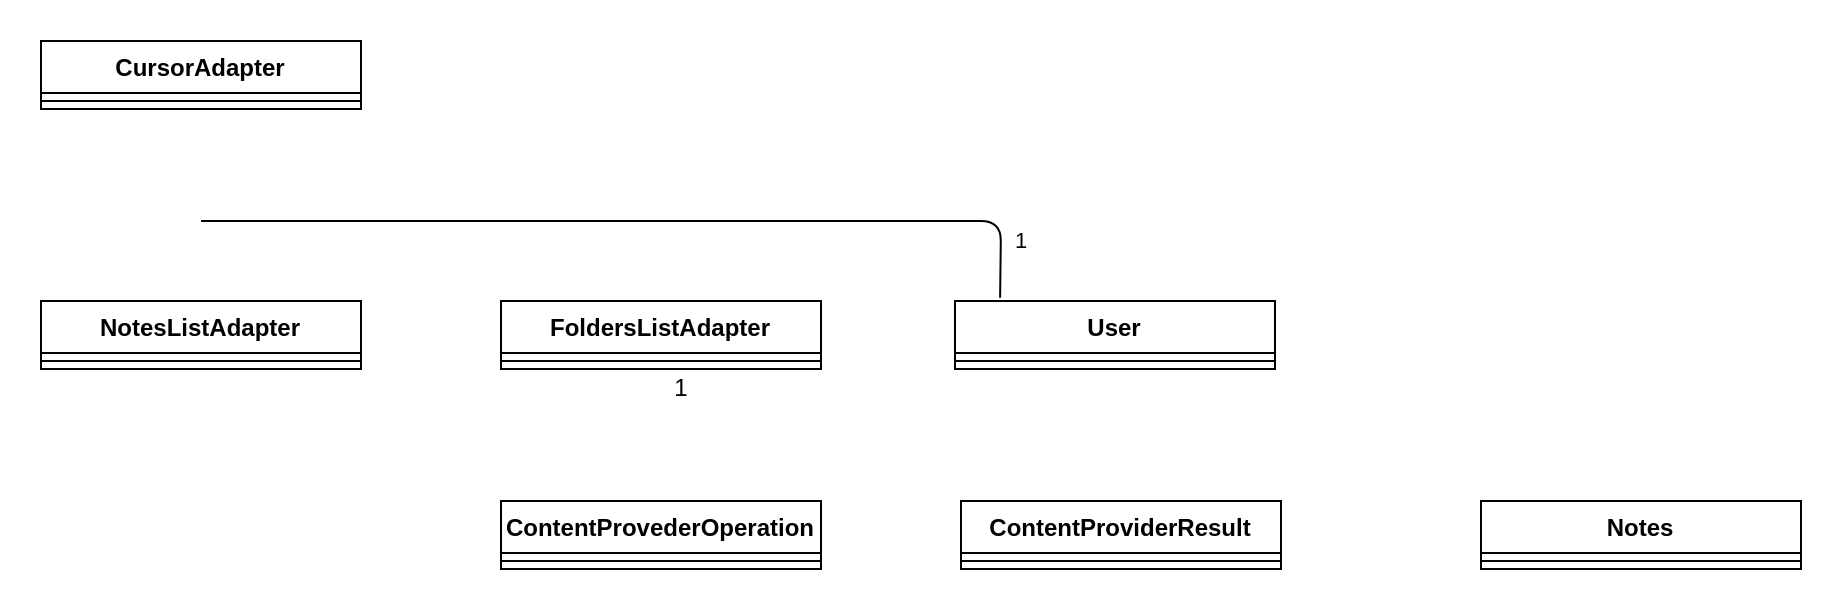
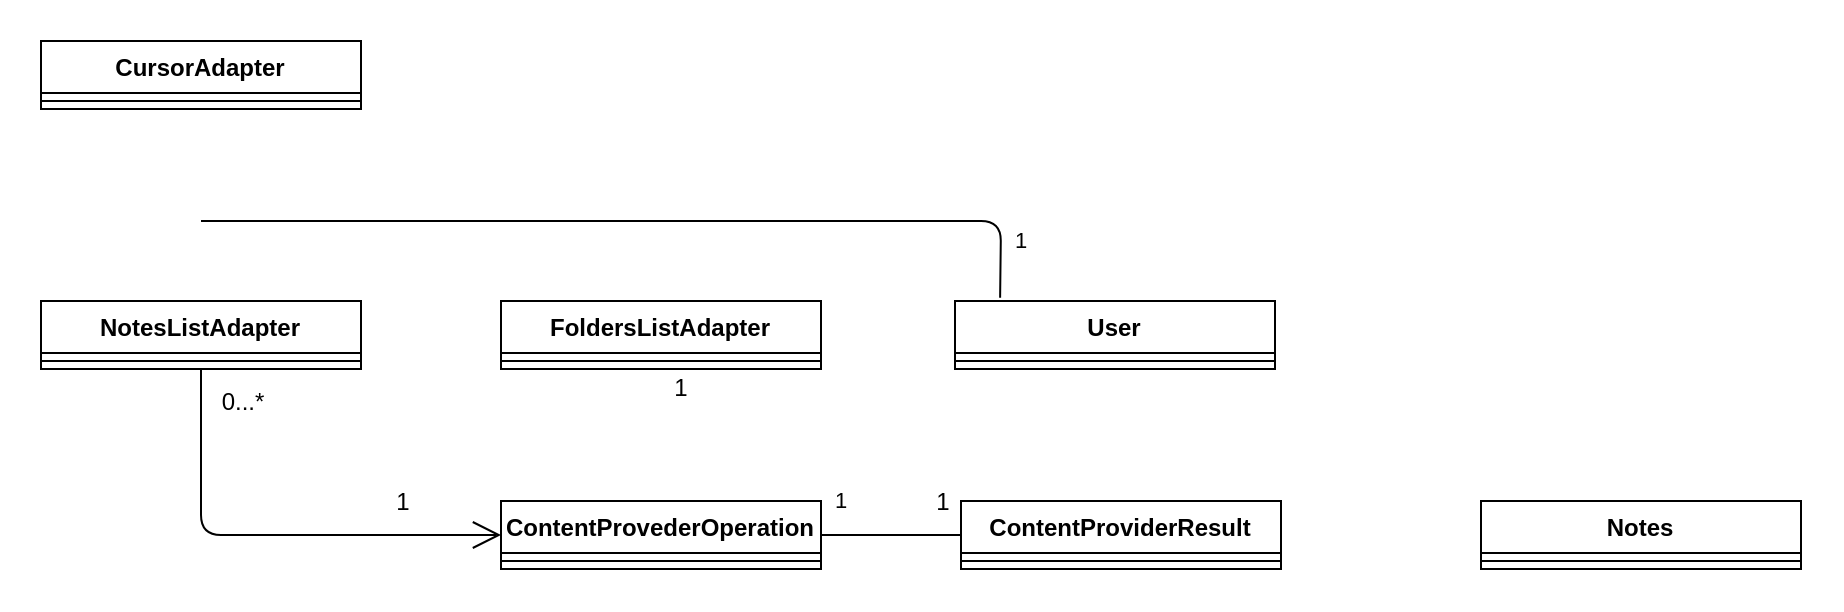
none -> (274, 535)
none -> (891, 535)
